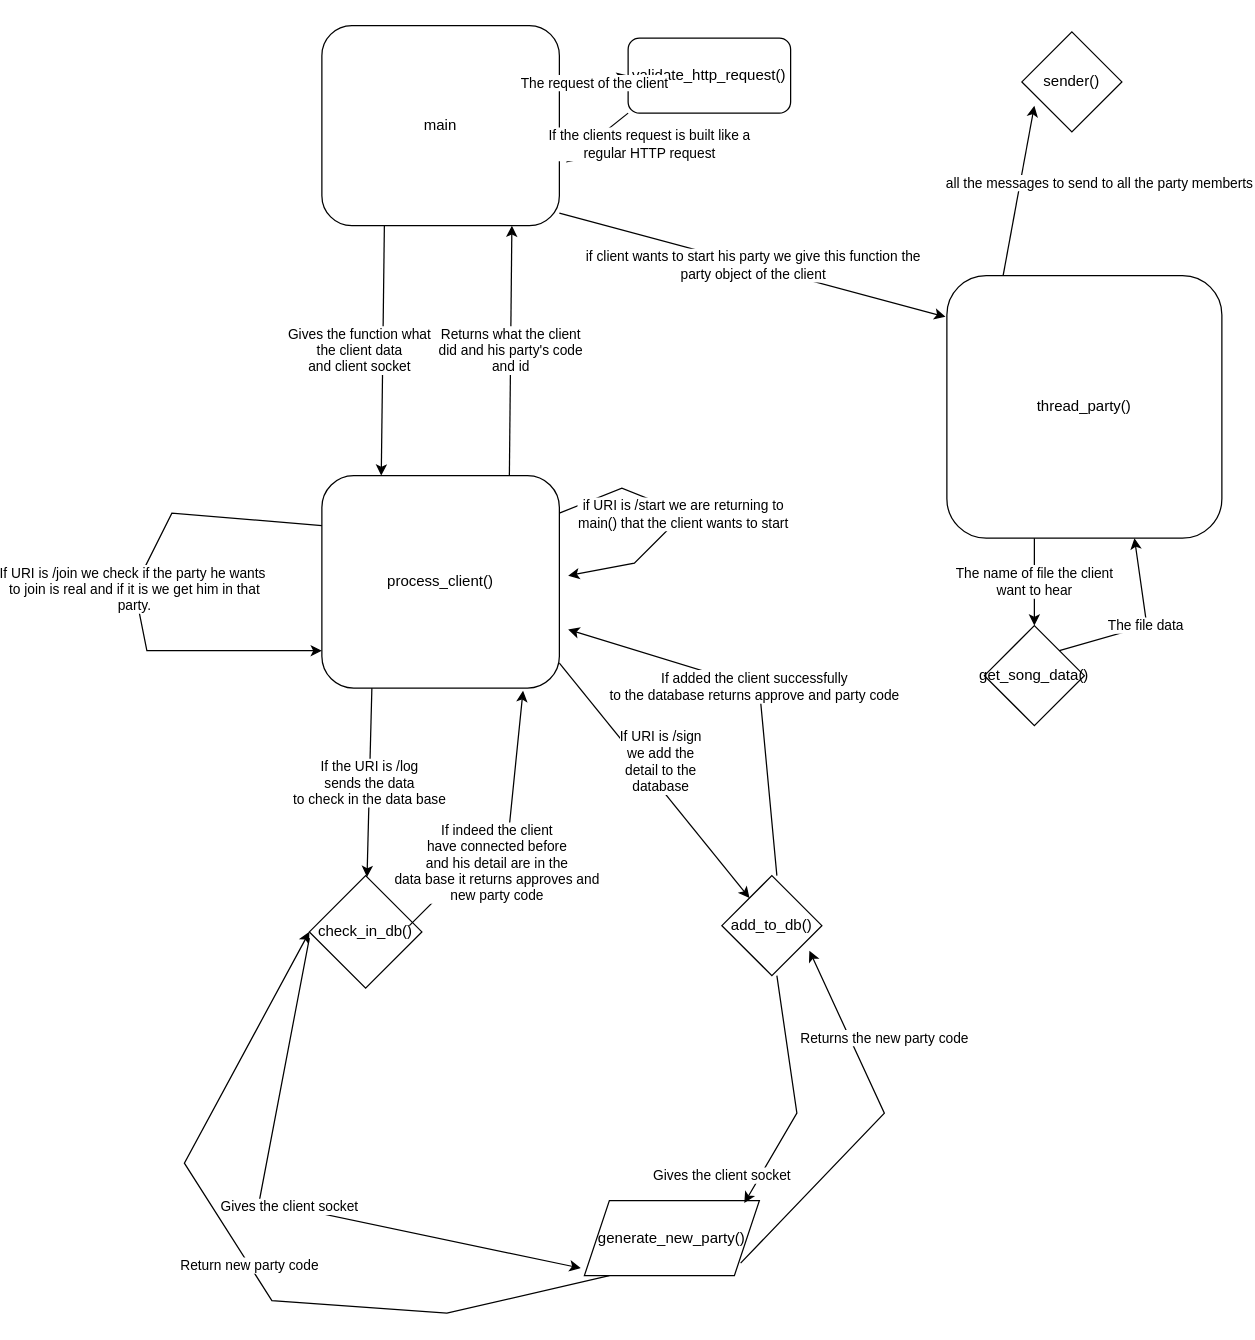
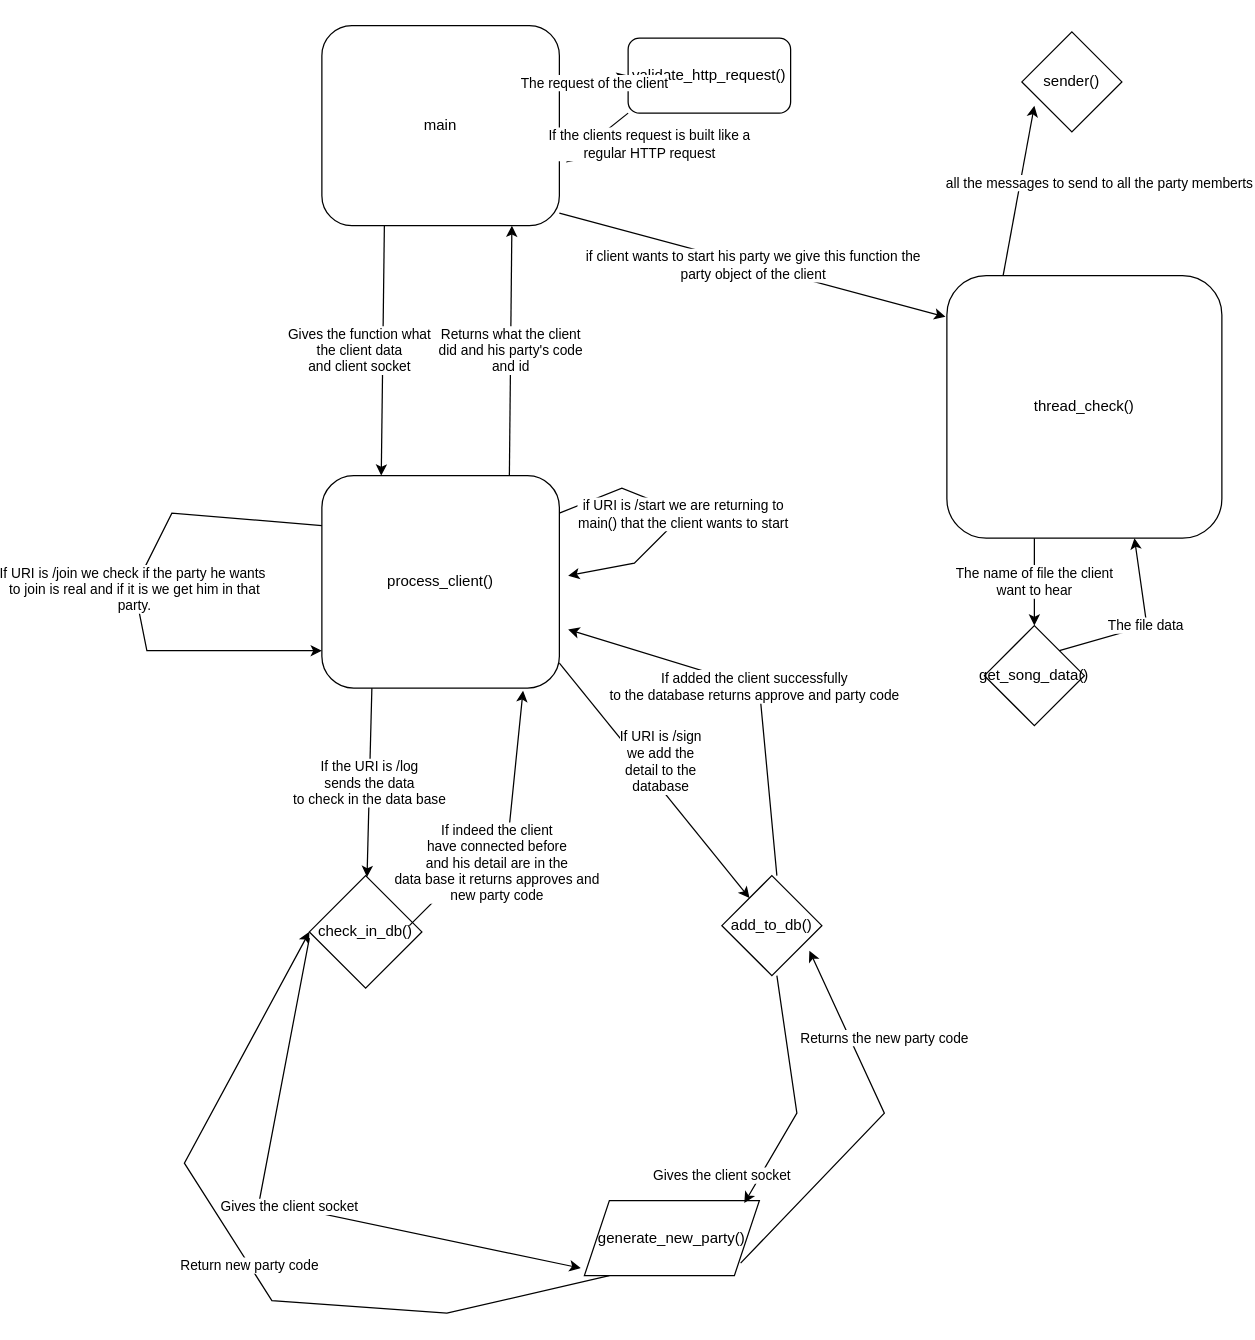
(1084, 407) -> (1084, 407)
